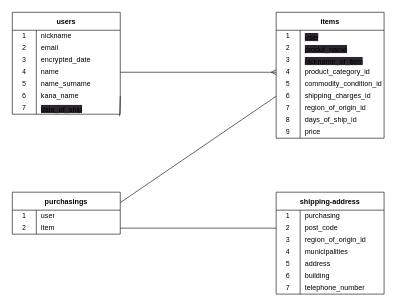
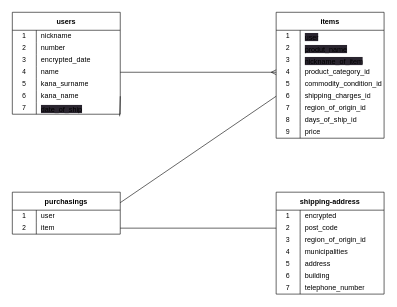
(49, 48) -> (53, 48)
(65, 84) -> (65, 84)
(324, 216) -> (323, 216)
